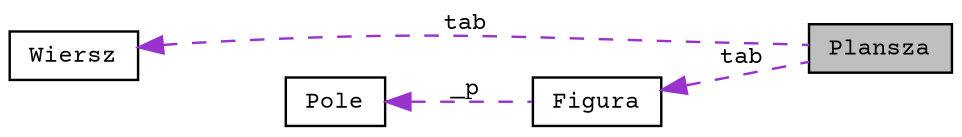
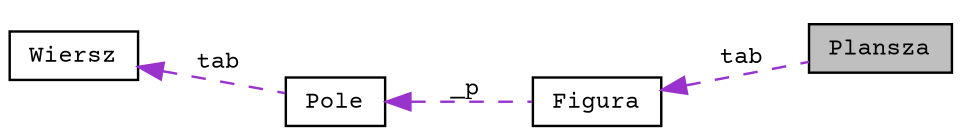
(486, 36) -> (224, 82)
